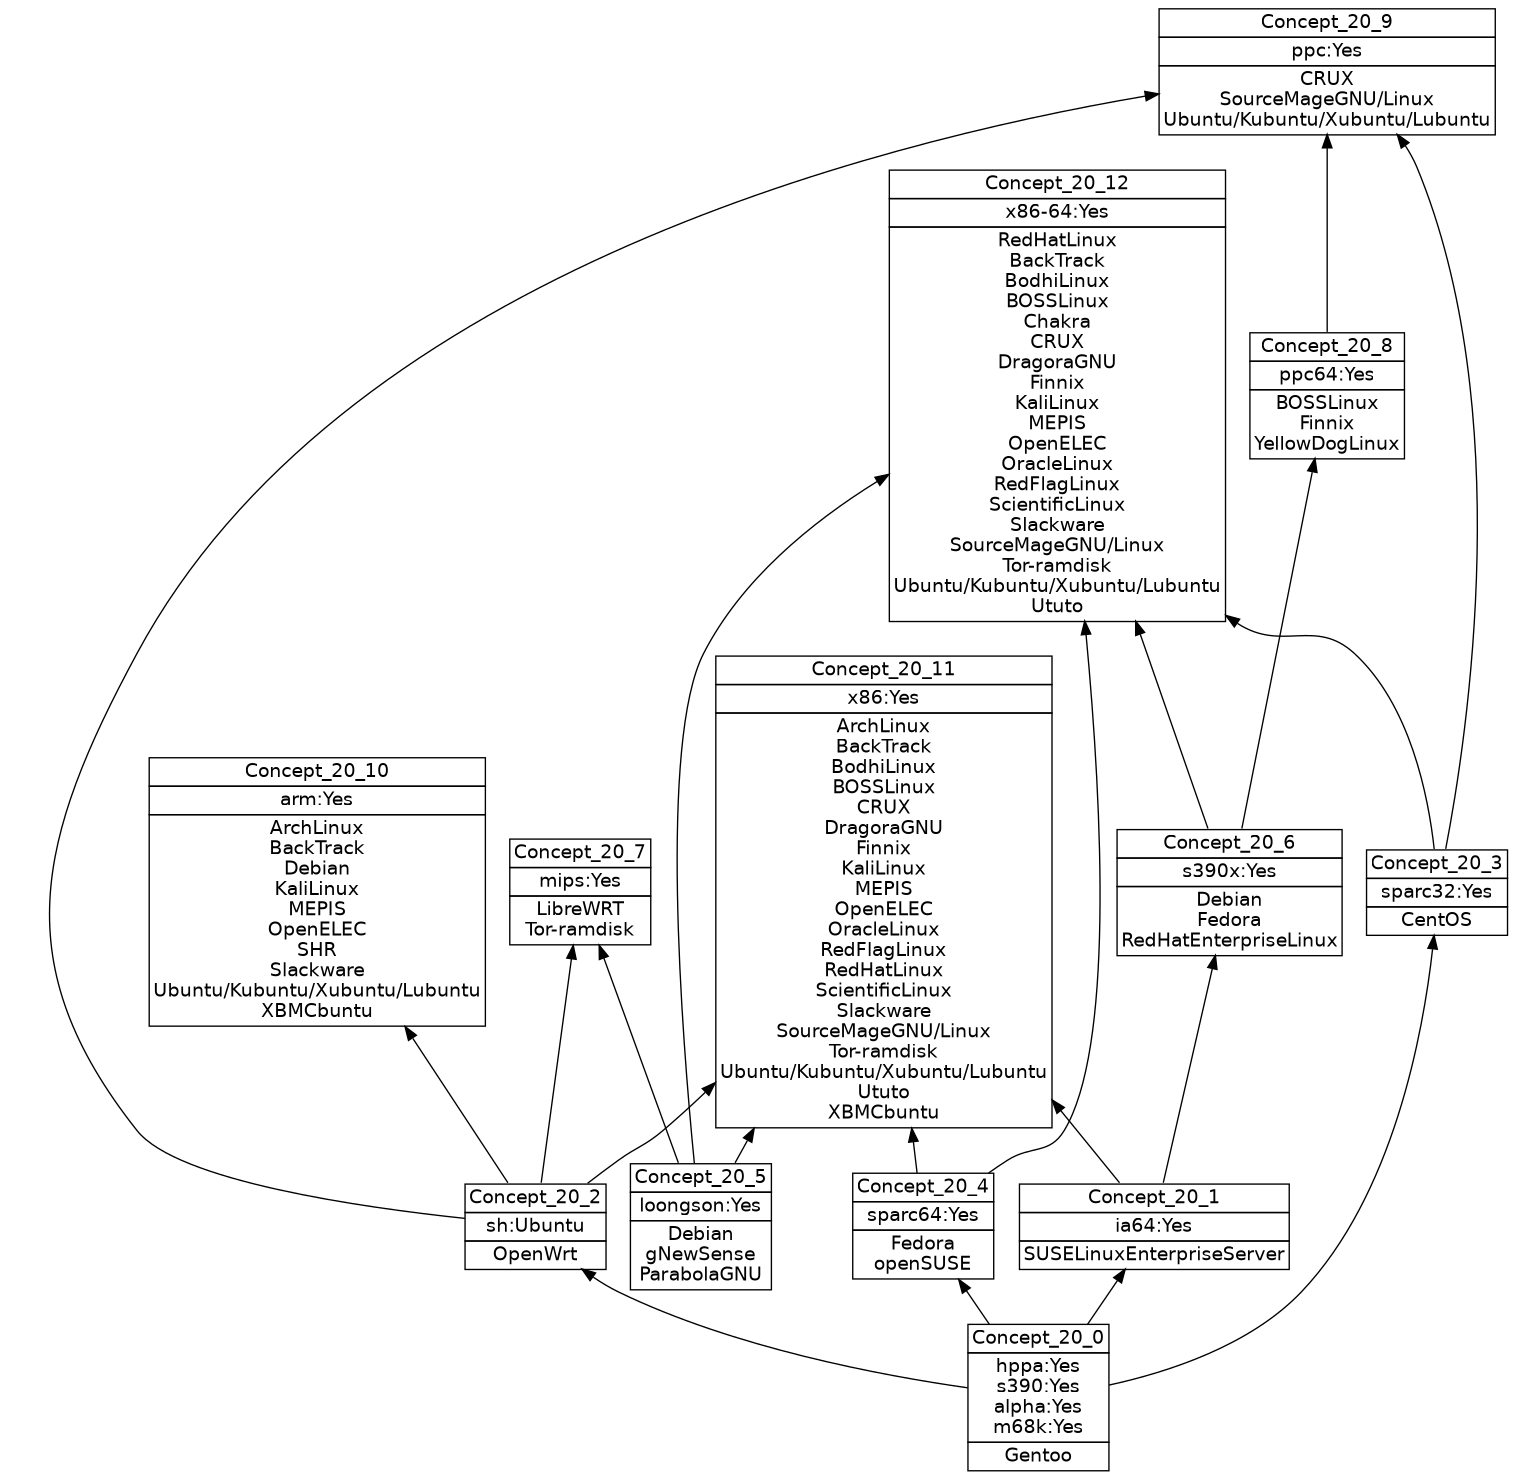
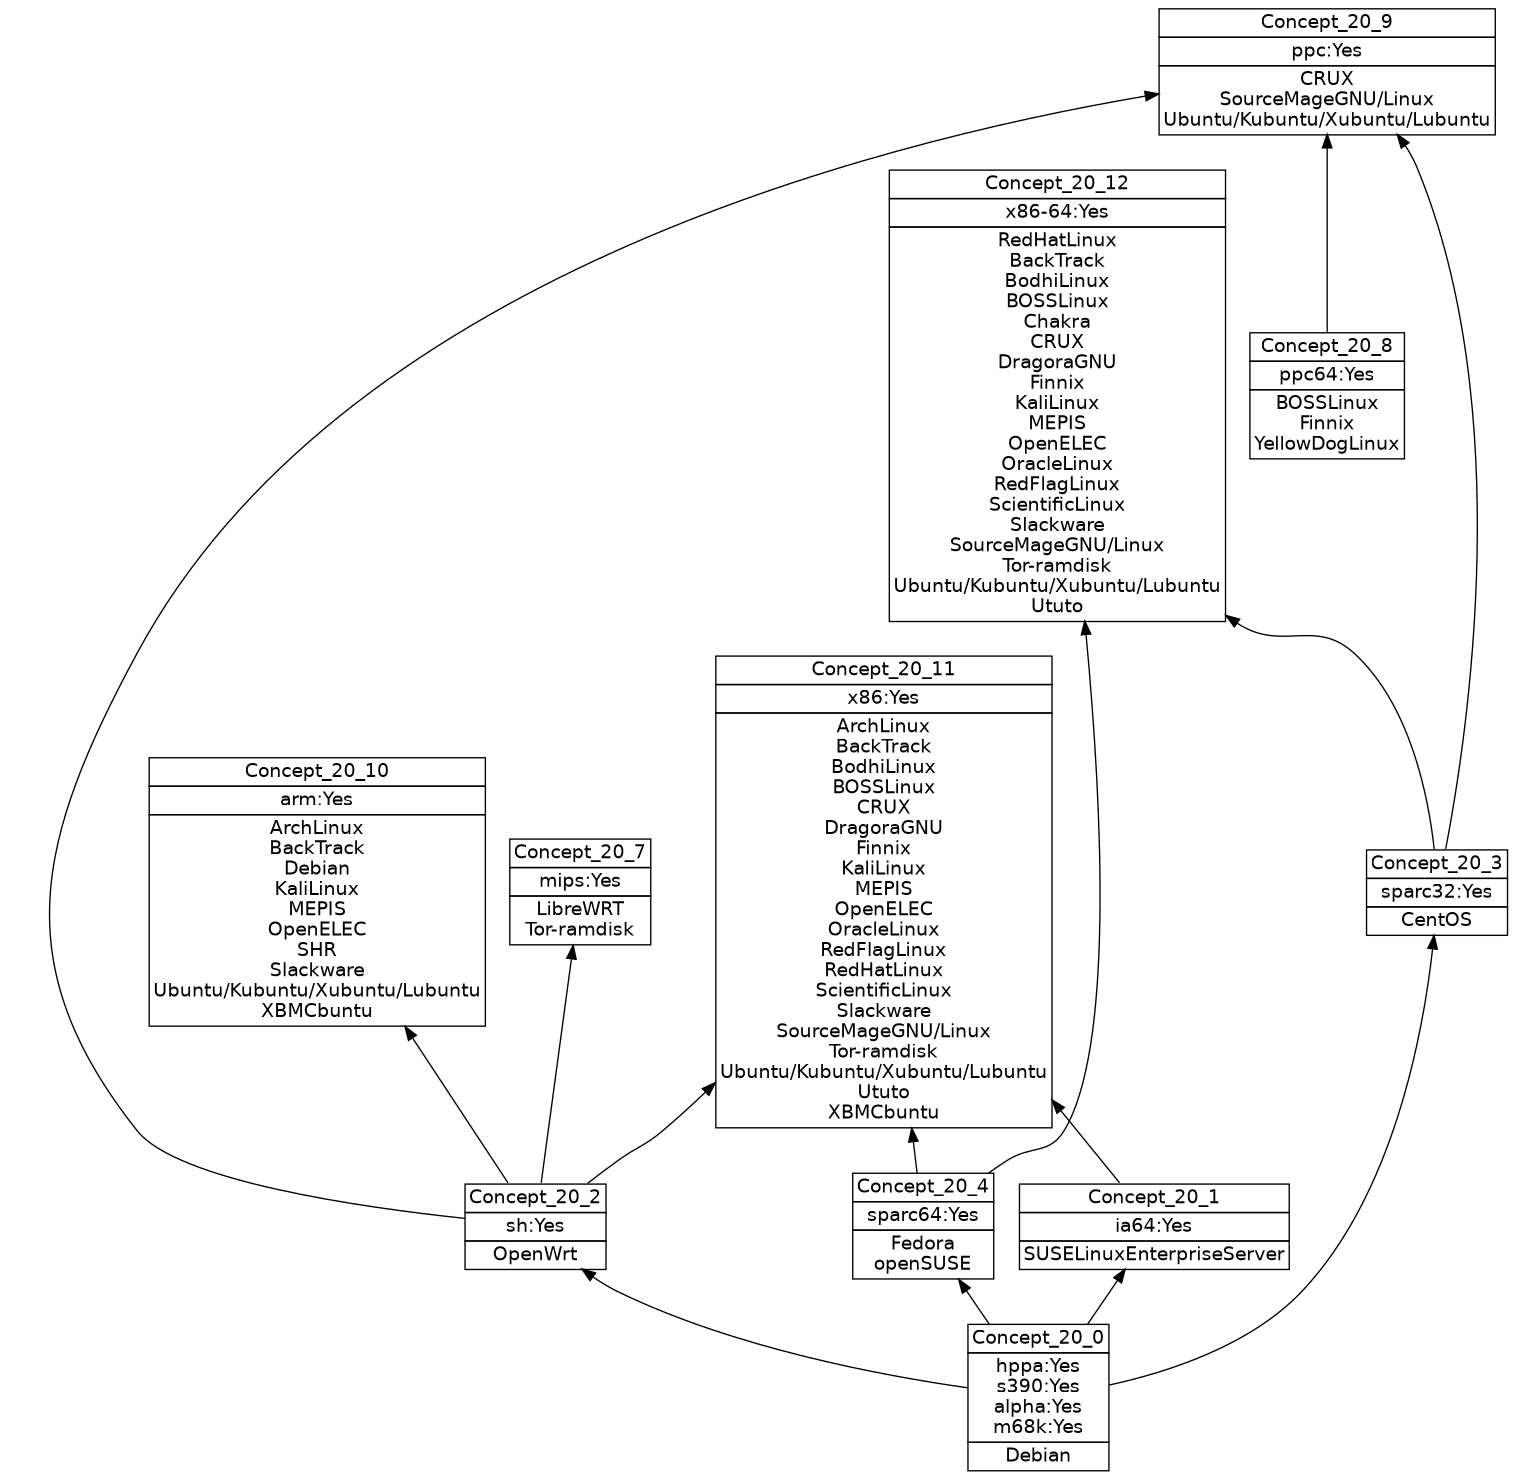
(1230, 892) -> none
(536, 1226) -> (536, 1226)
(701, 1226) -> none
(1038, 1456) -> (1038, 1456)
